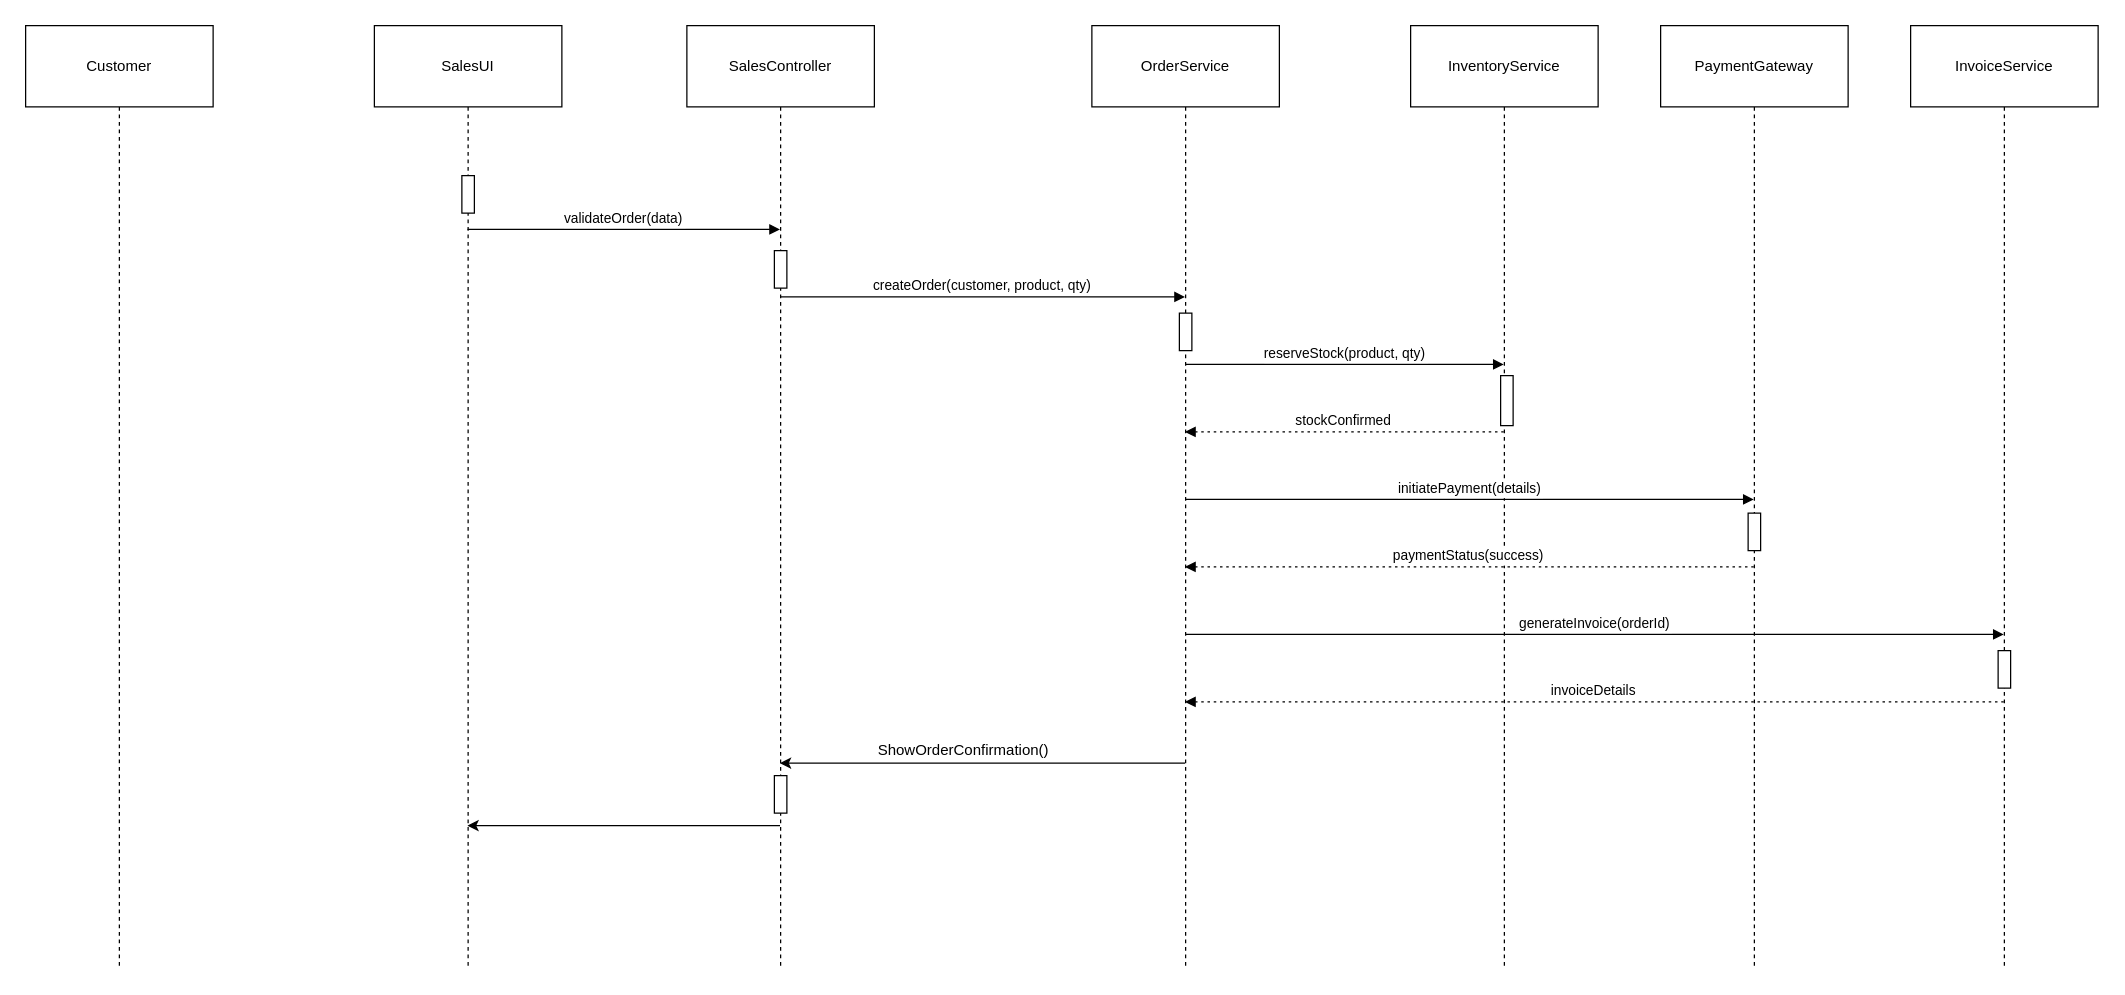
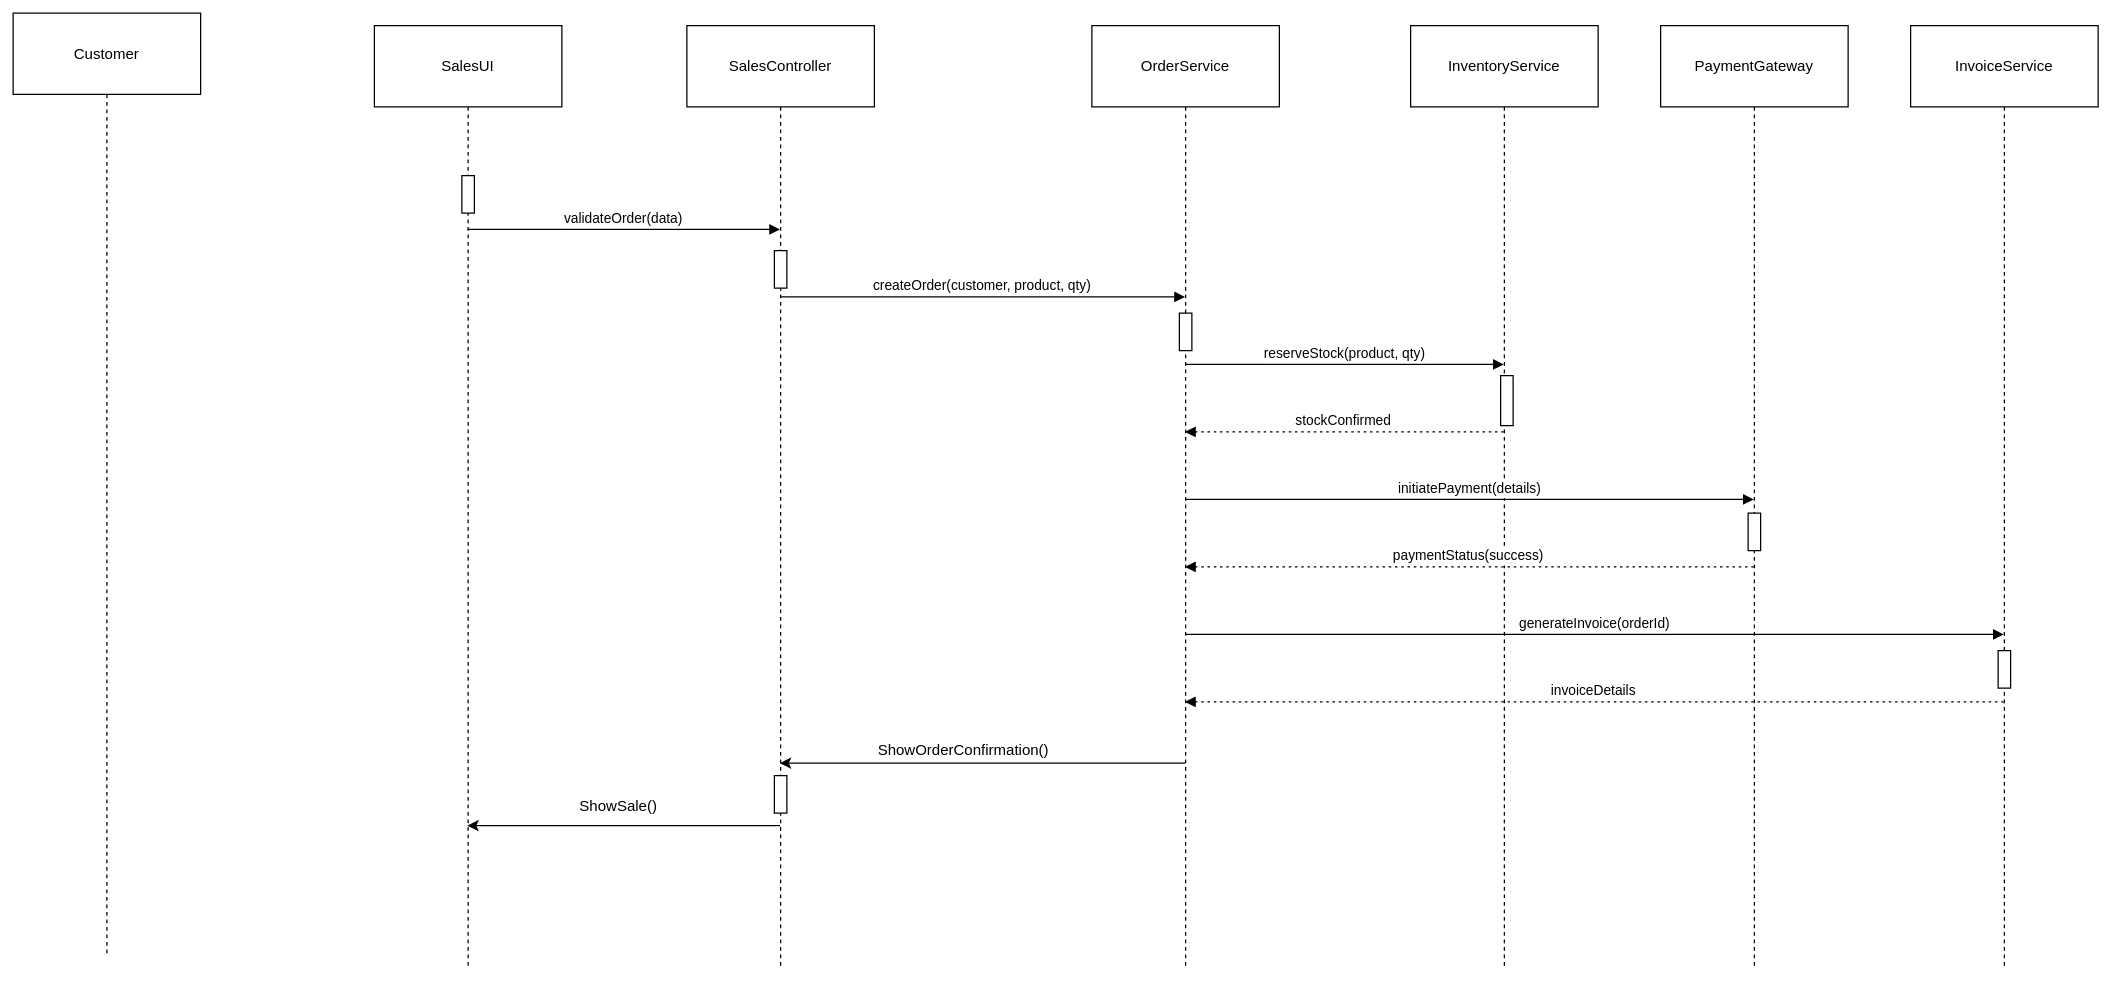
(119, 497) -> (107, 484)
none -> (618, 807)
